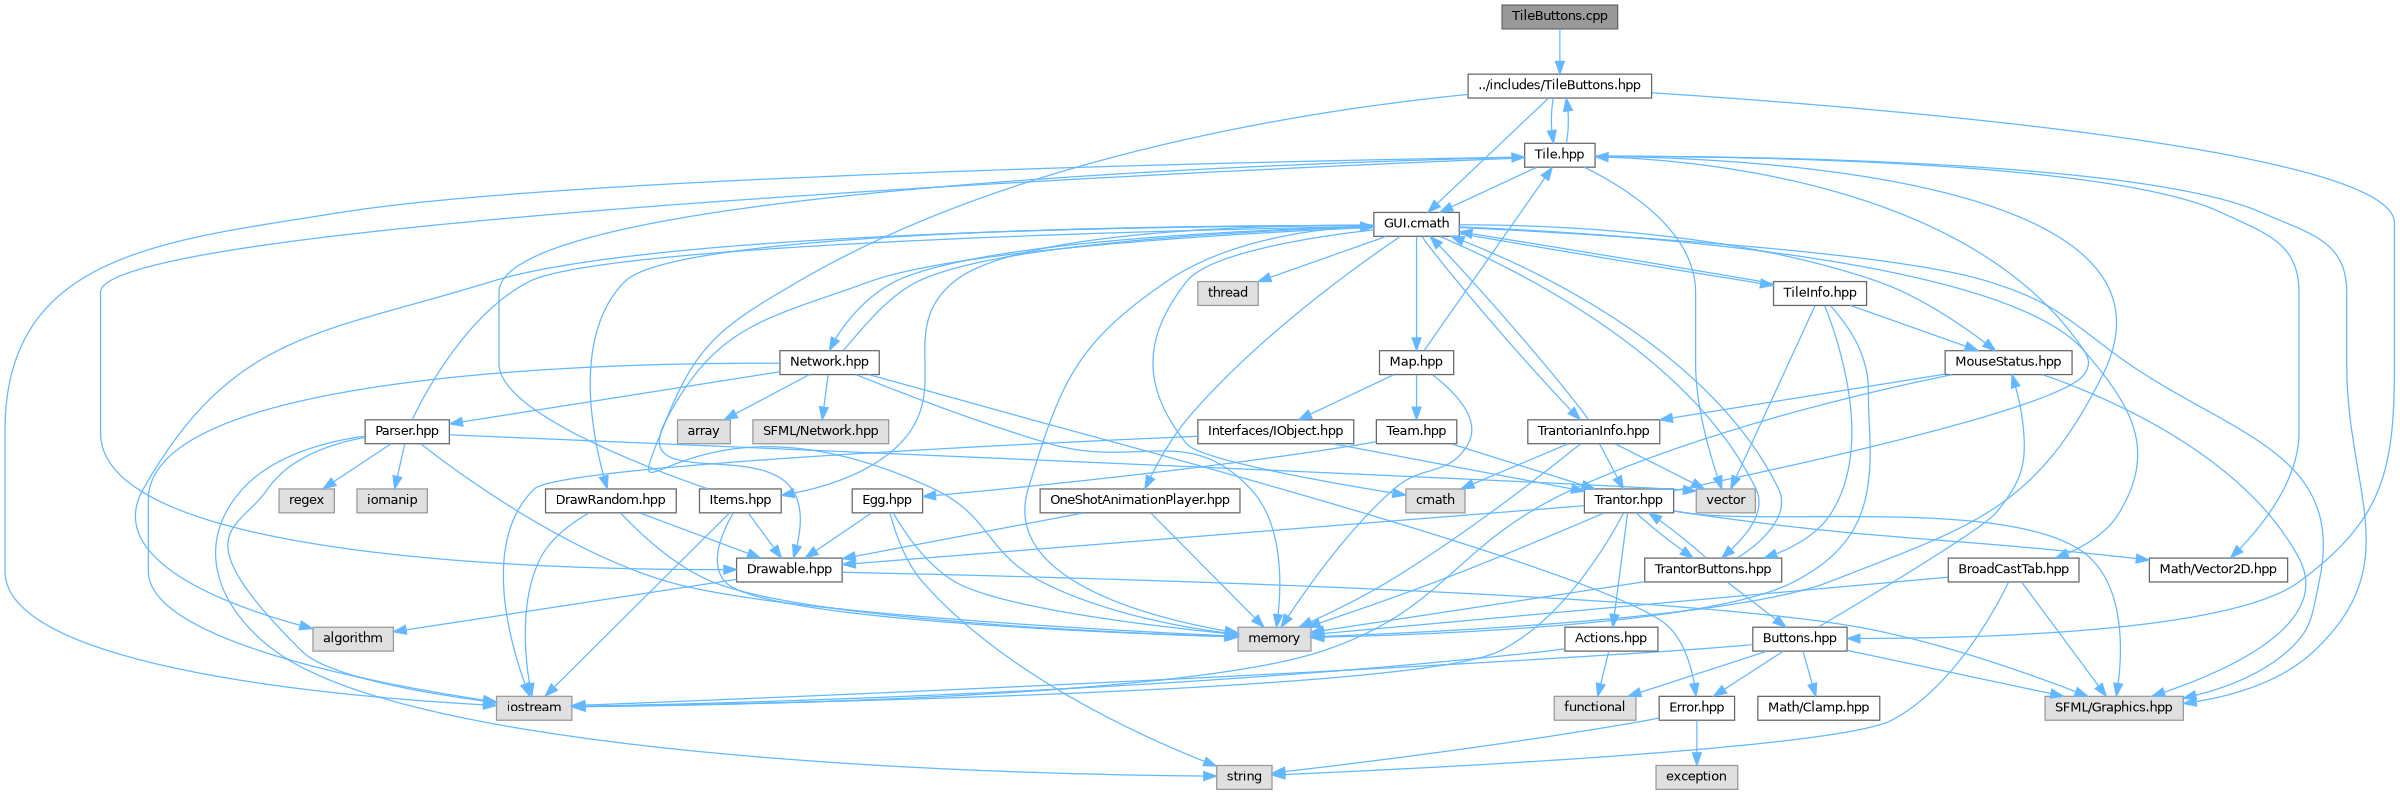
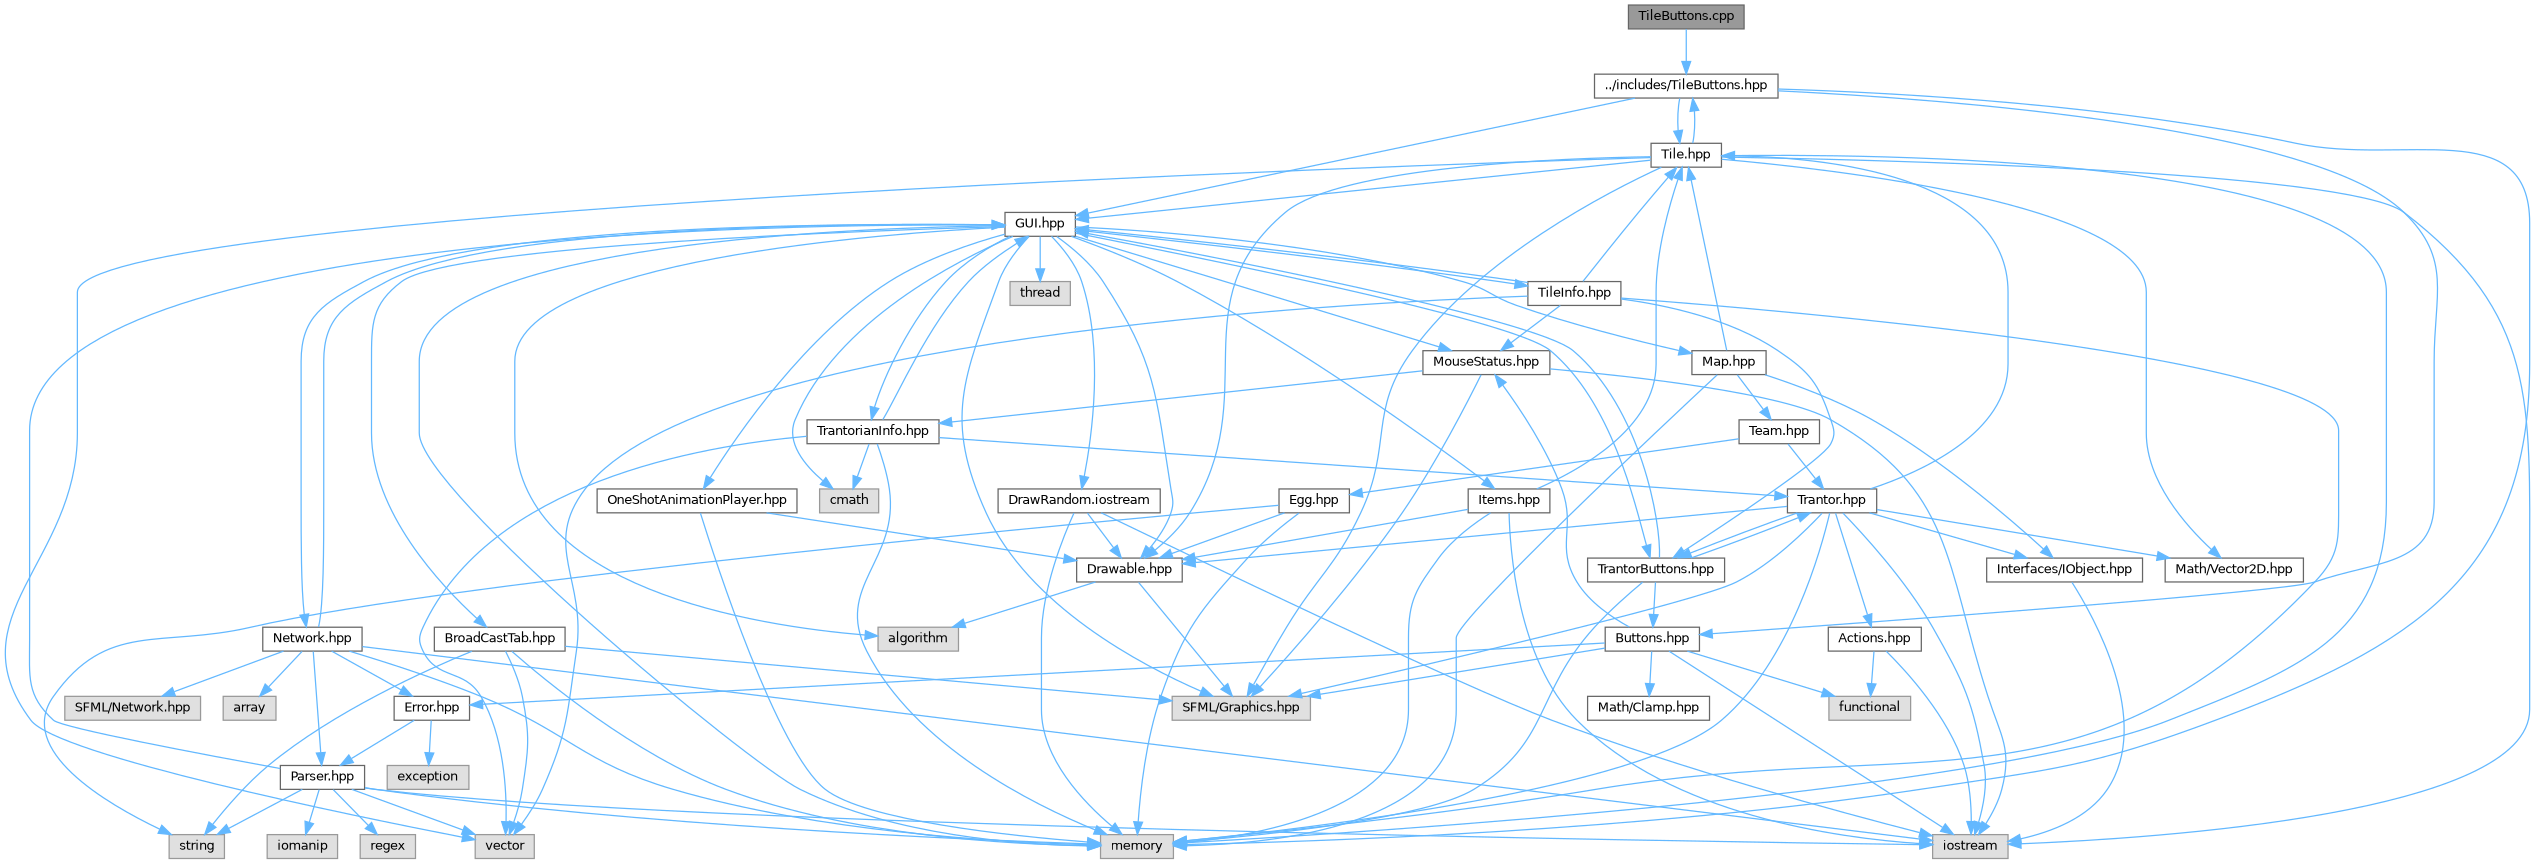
(1417, 224) -> (1040, 224)
none -> (1625, 229)
(1458, 467) -> (1949, 536)
(611, 501) -> (1079, 501)
none -> (528, 736)
(1472, 748) -> (383, 739)
